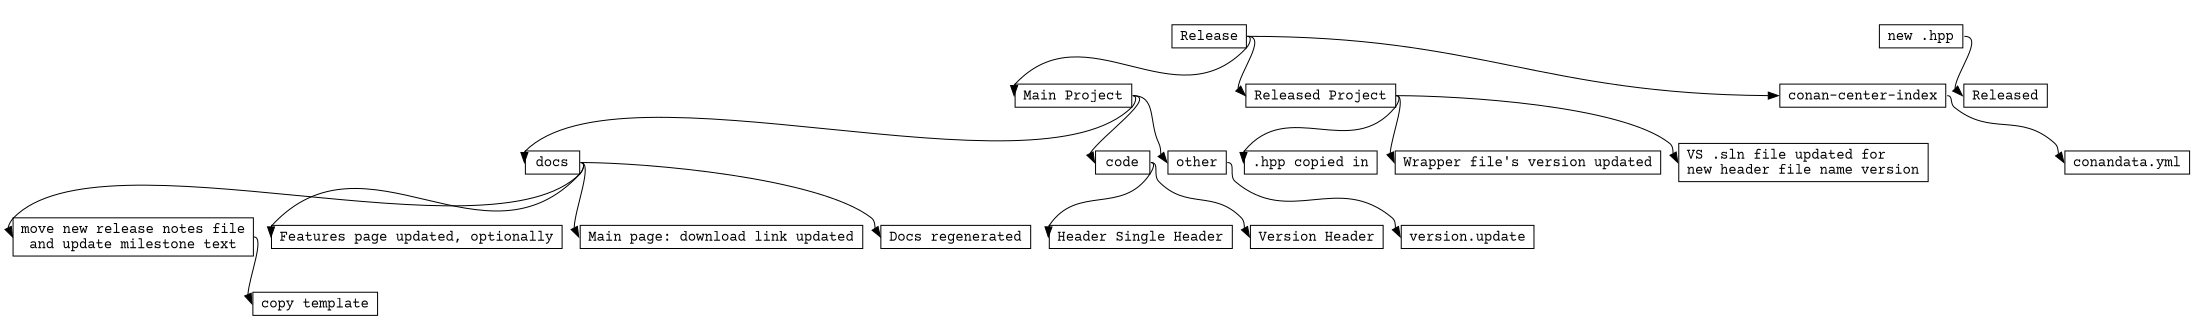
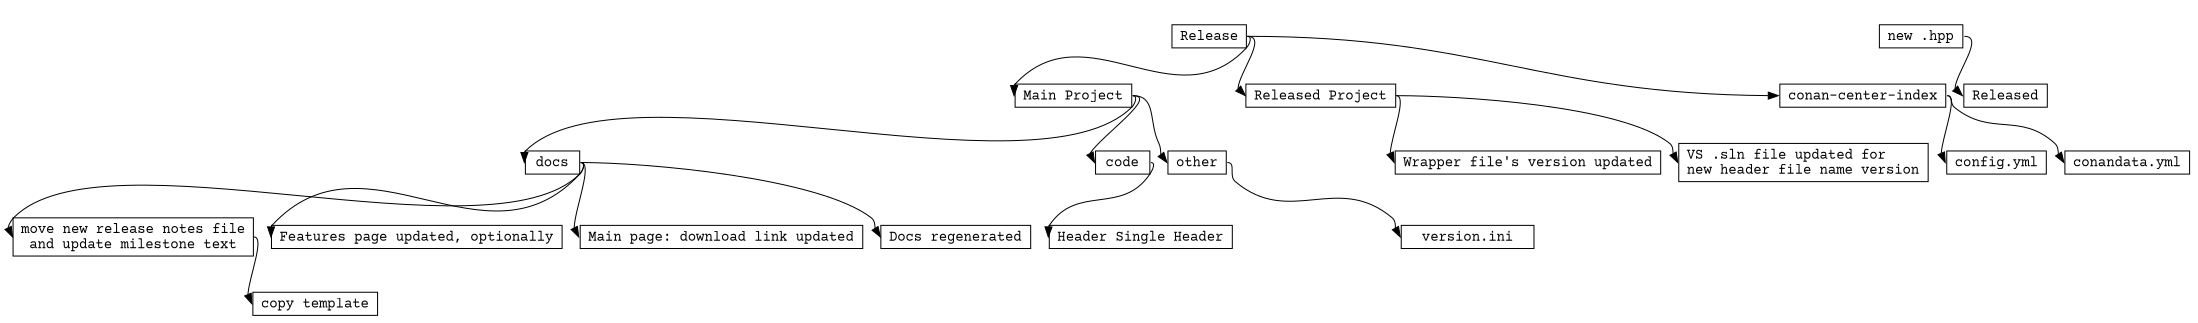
(1311, 163) -> none
none -> (1997, 163)
(1317, 237) -> none
(1468, 237) -> (1468, 237)
